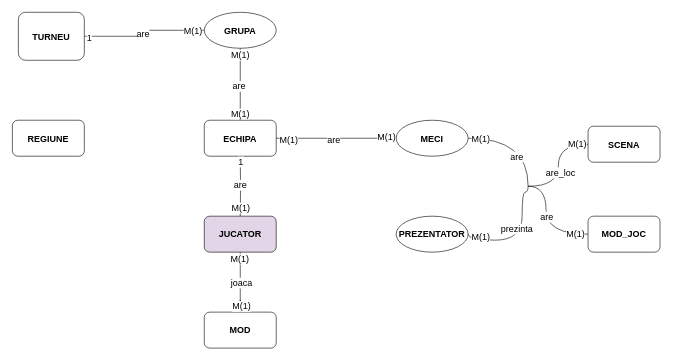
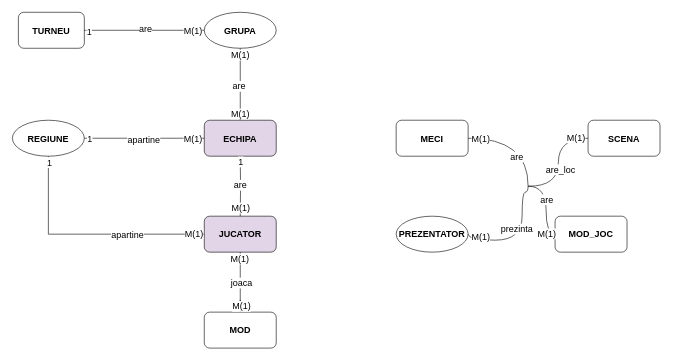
(51, 36) -> (51, 30)
(48, 138) -> (48, 138)
none -> (143, 138)
(240, 138) -> (240, 138)
(288, 138) -> none
(432, 138) -> (432, 138)
(624, 144) -> (624, 138)
none -> (48, 197)
(624, 234) -> (591, 234)
